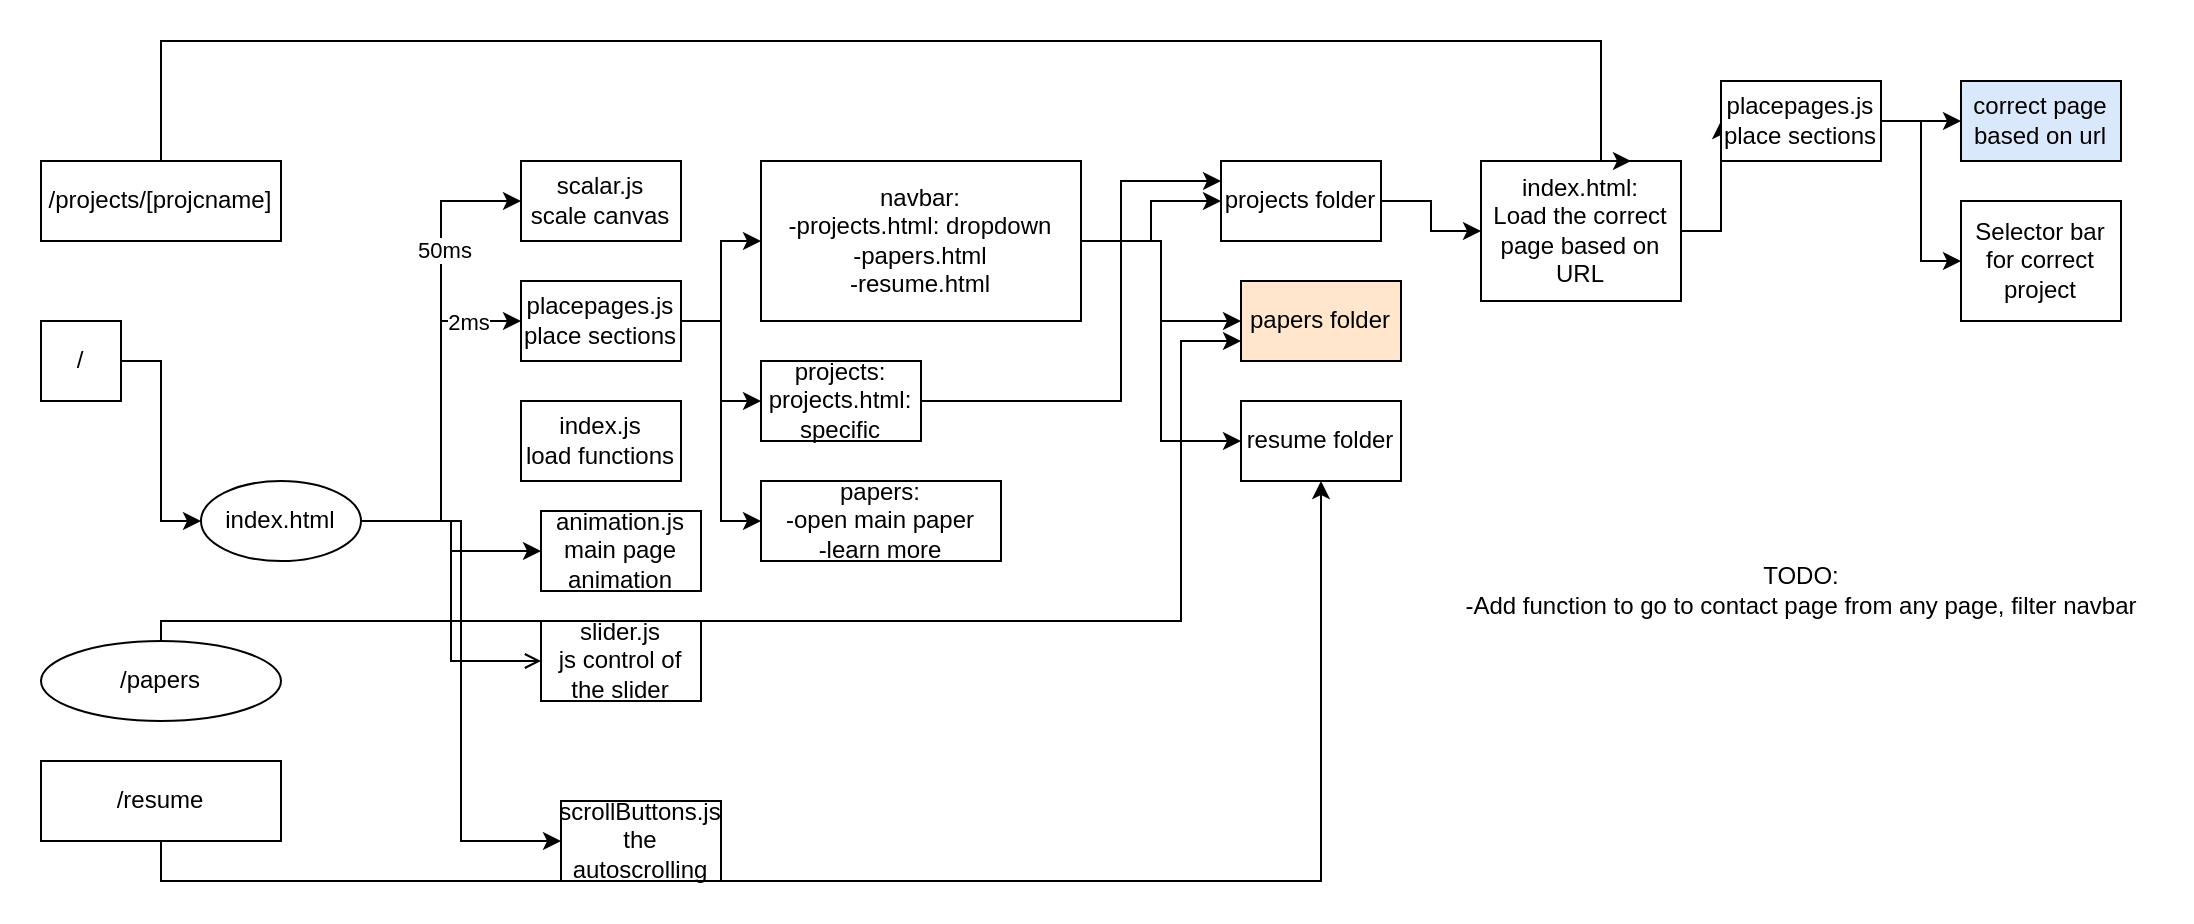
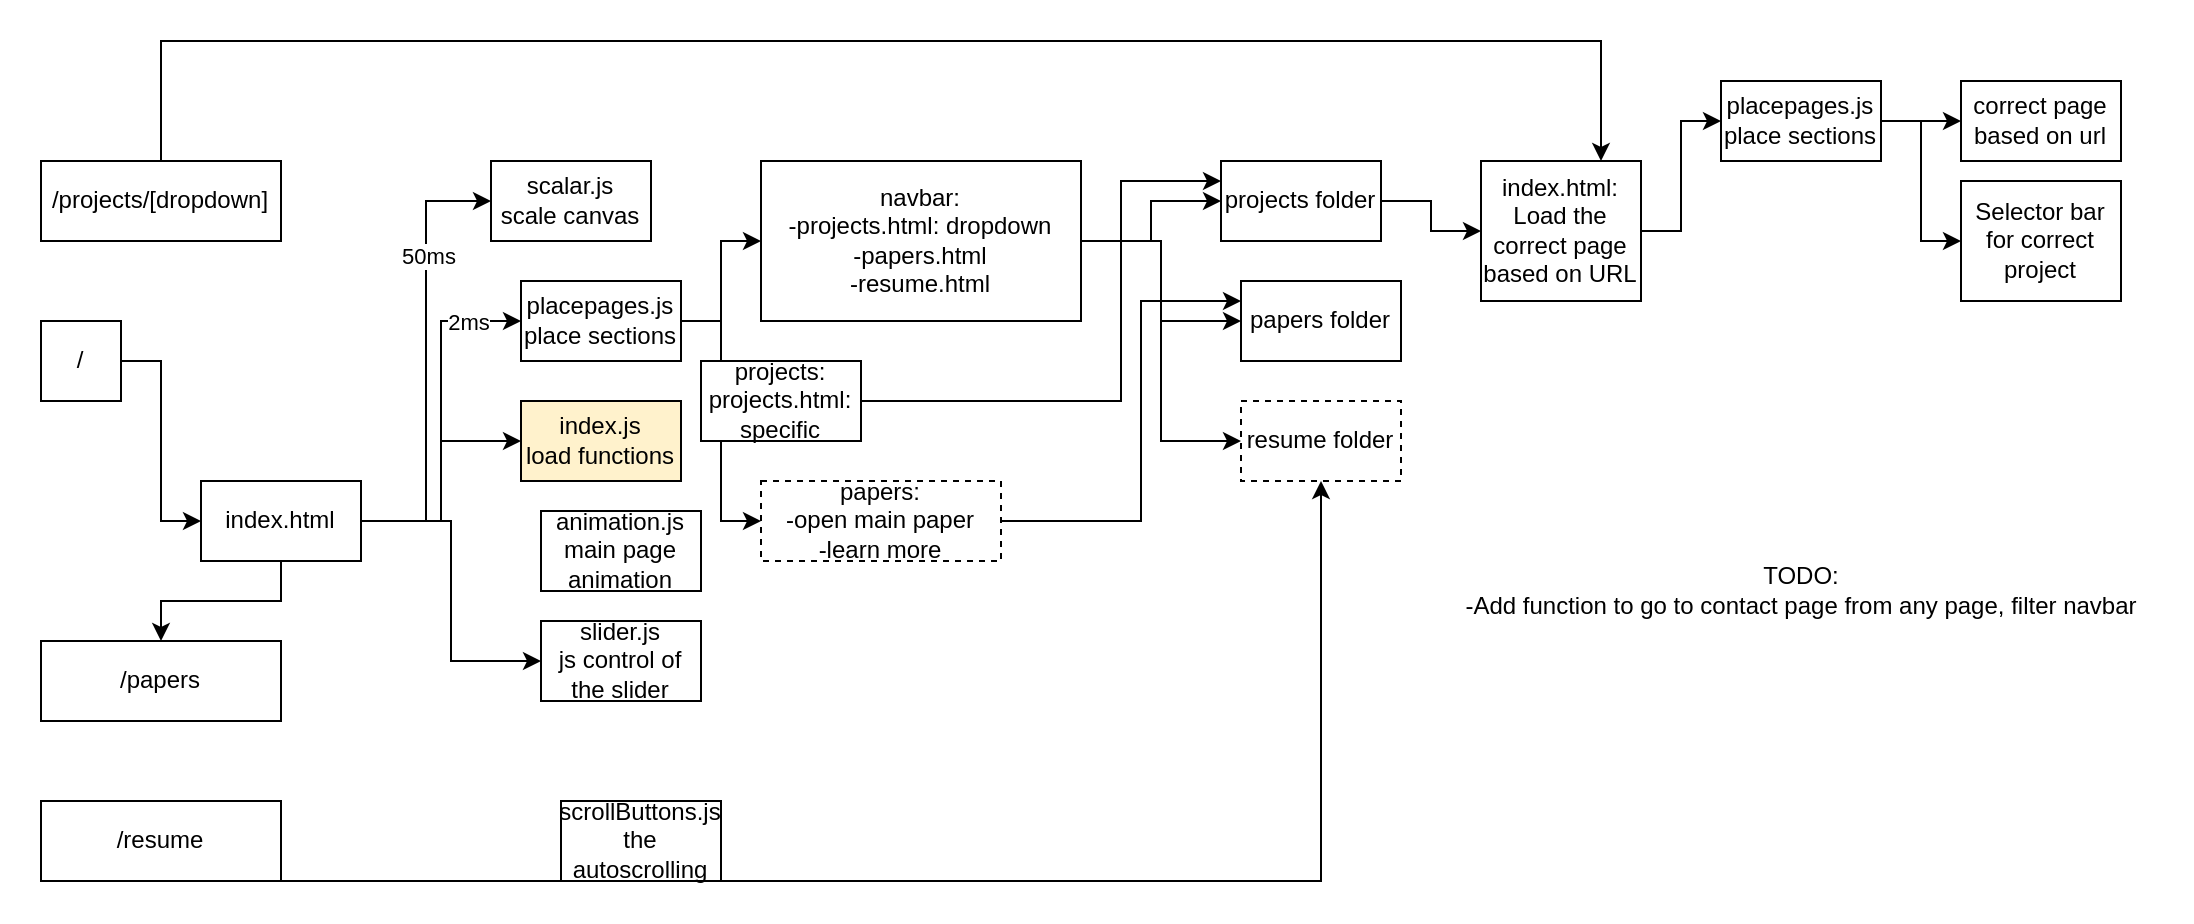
(2041, 121) -> (2041, 121)
(161, 201) -> (161, 201)
(601, 201) -> (571, 201)
(1581, 231) -> (1561, 231)
(2041, 261) -> (2041, 241)
(1321, 321) -> (1321, 321)
(841, 401) -> (781, 401)
none -> (1141, 438)
none -> (476, 441)
(601, 441) -> (601, 441)
(1321, 441) -> (1321, 441)
(281, 521) -> (281, 521)
(881, 521) -> (881, 521)
(491, 551) -> none
(1104, 621) -> none
(528, 661) -> (526, 661)
(161, 681) -> (161, 681)
(461, 721) -> (233, 601)
(161, 801) -> (161, 841)
